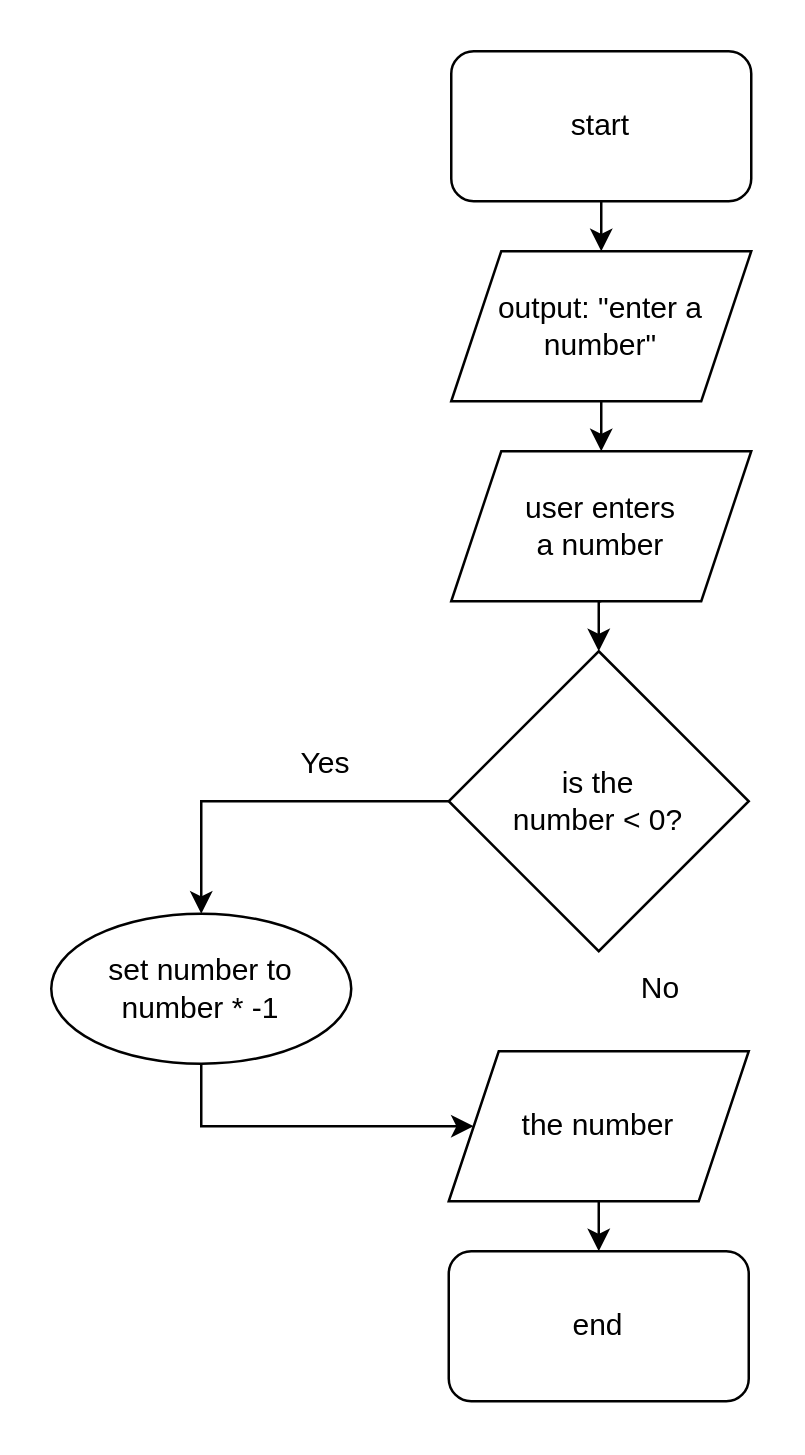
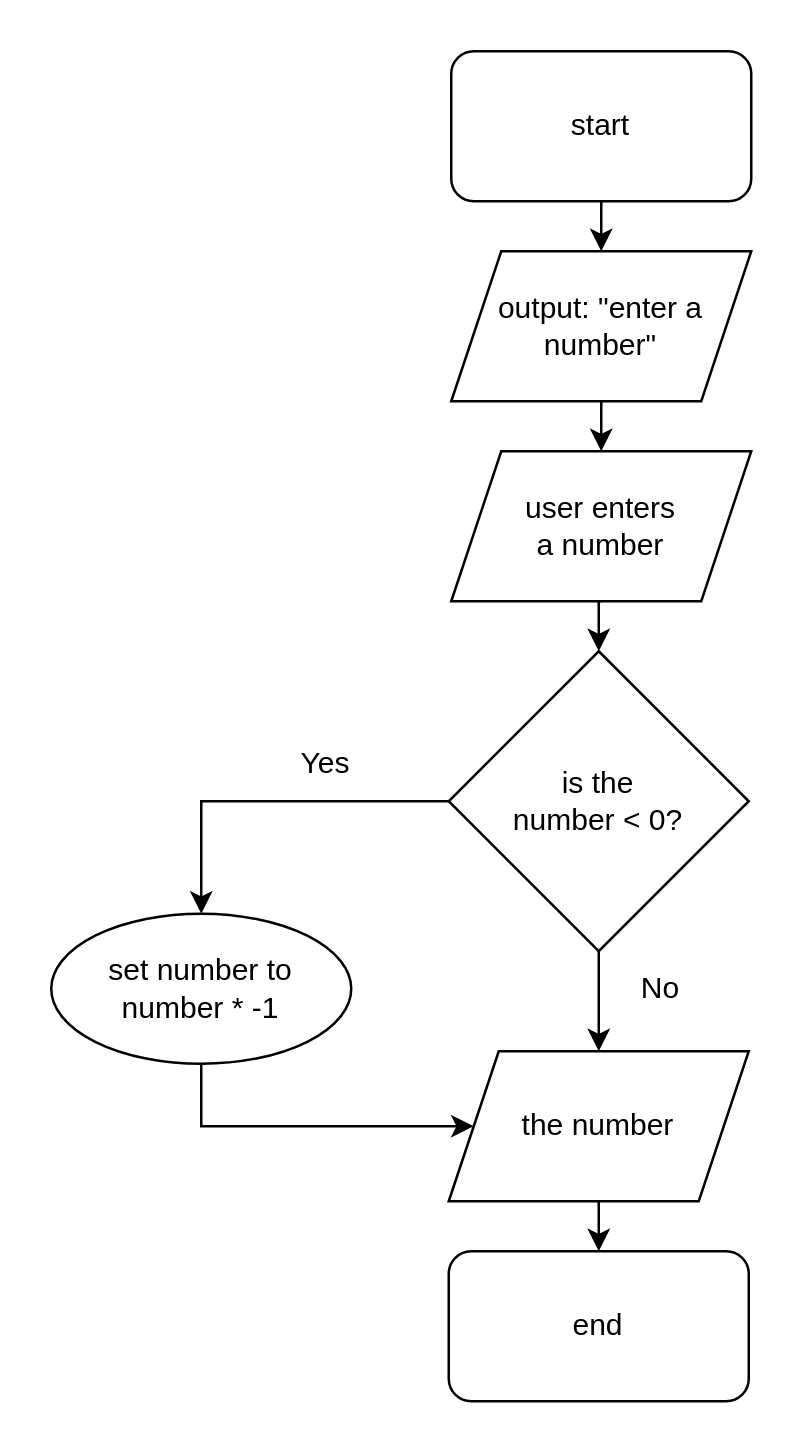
none -> (599, 993)
